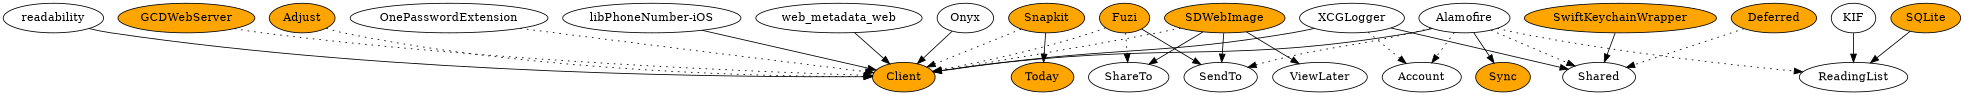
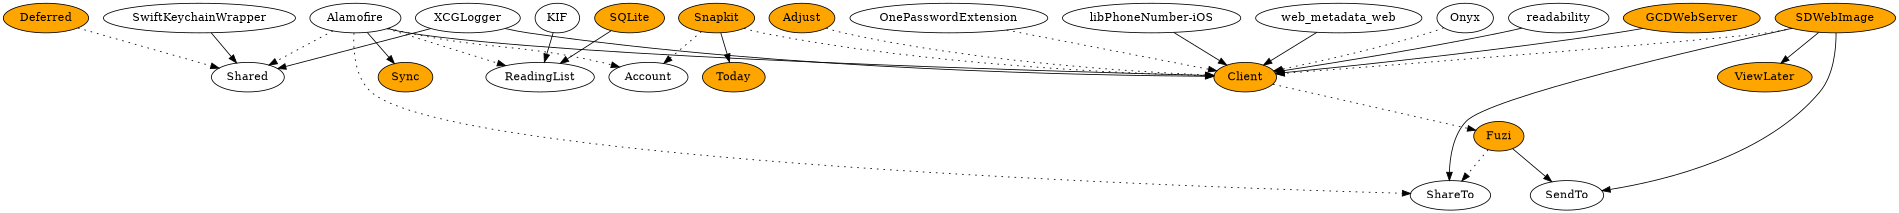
(1620, 18) -> (199, 18)
(938, 45) -> (1363, 51)
(1384, 45) -> (686, 45)
(391, 47) -> (1464, 53)
(1321, 50) -> (851, 167)
(1028, 51) -> (1370, 106)
(1320, 77) -> (1765, 77)
